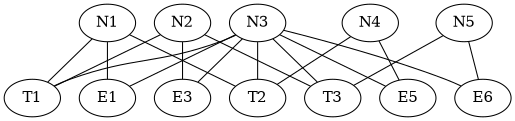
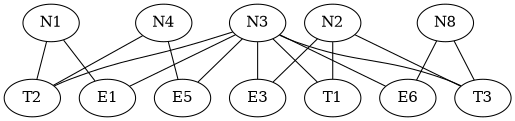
(464, 23) -> (445, 23)
(70, 60) -> none
